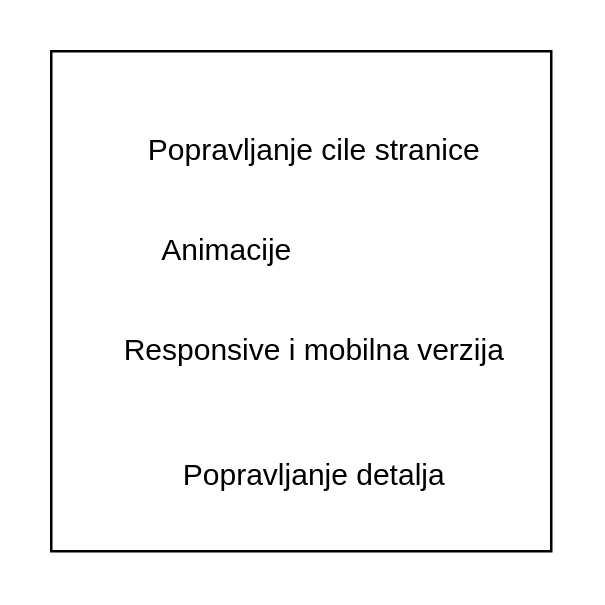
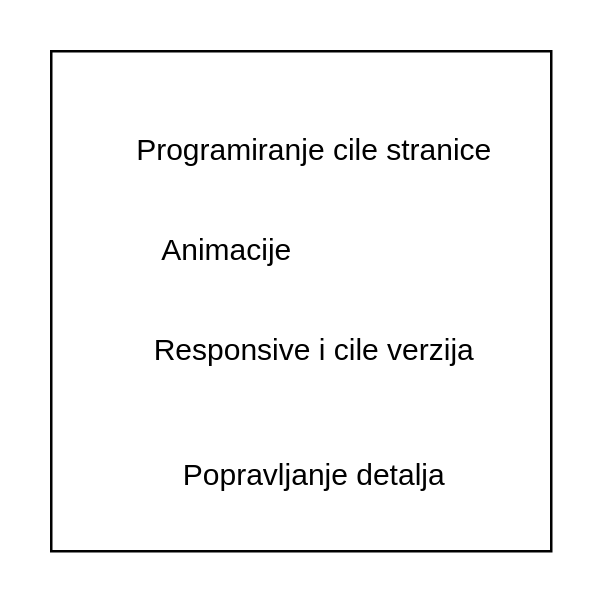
(315, 151) -> (315, 151)
(315, 351) -> (315, 351)
